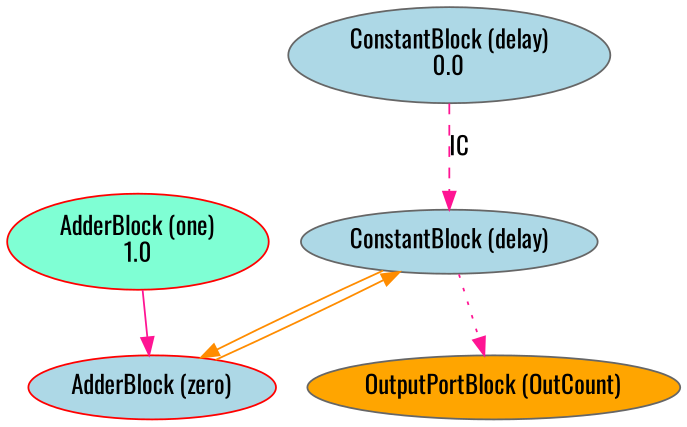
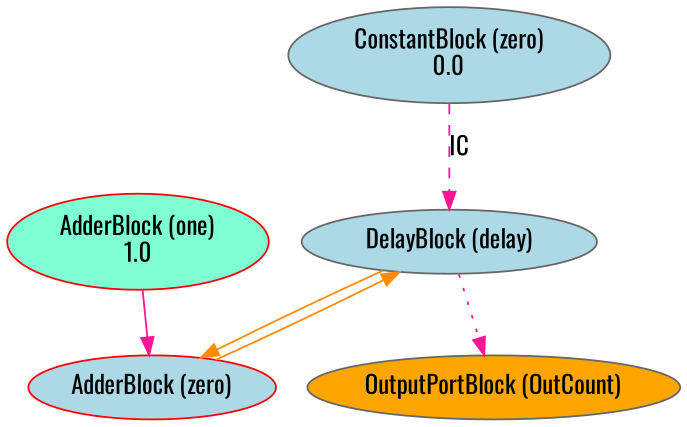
(449, 55) -> (449, 55)
(449, 242) -> (449, 242)
